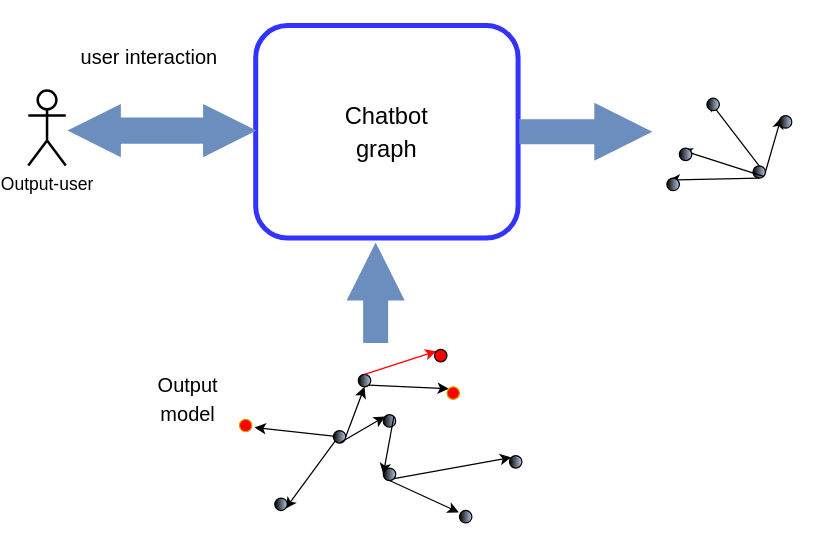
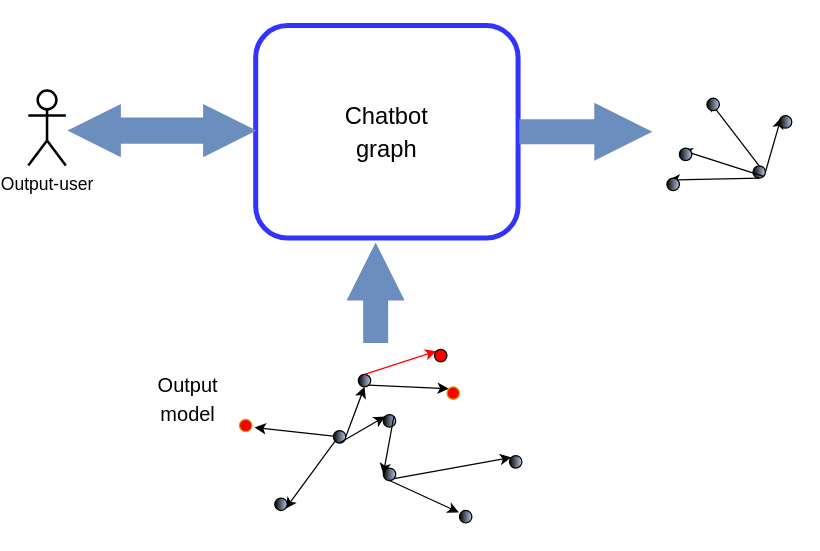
(149, 57) -> none
